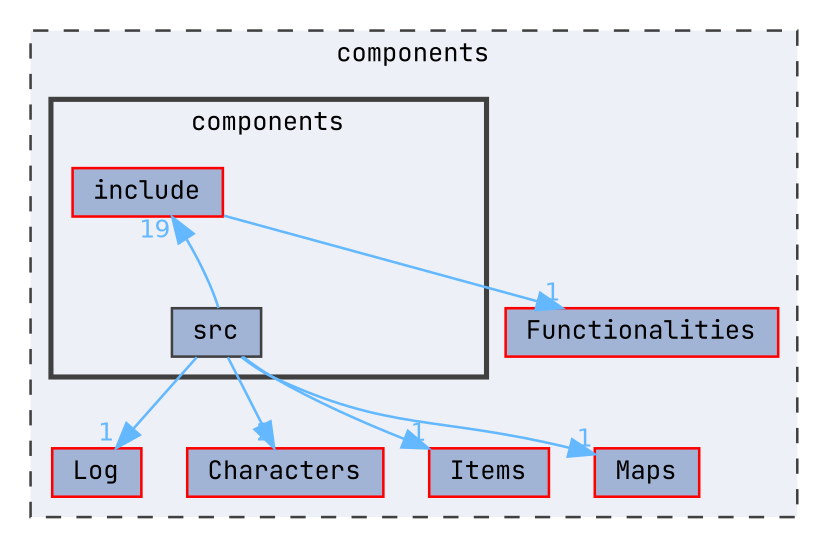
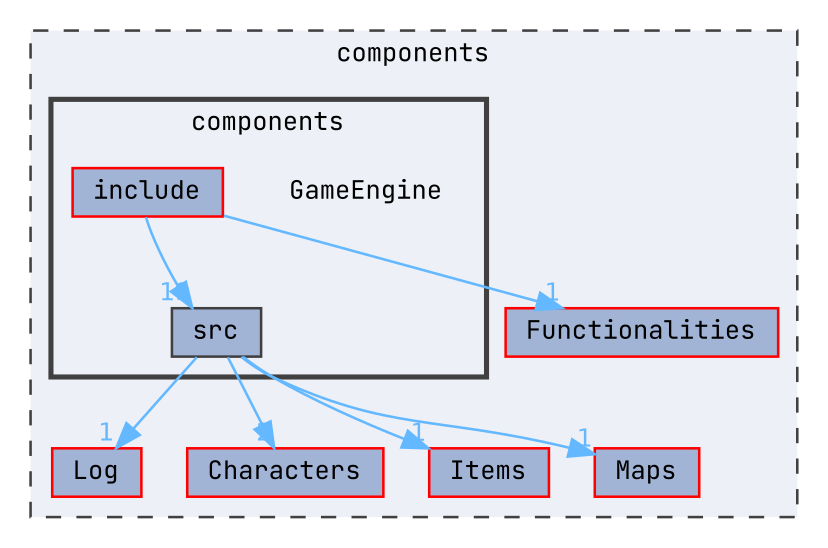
none -> (367, 192)
(204, 273) -> (160, 252)
